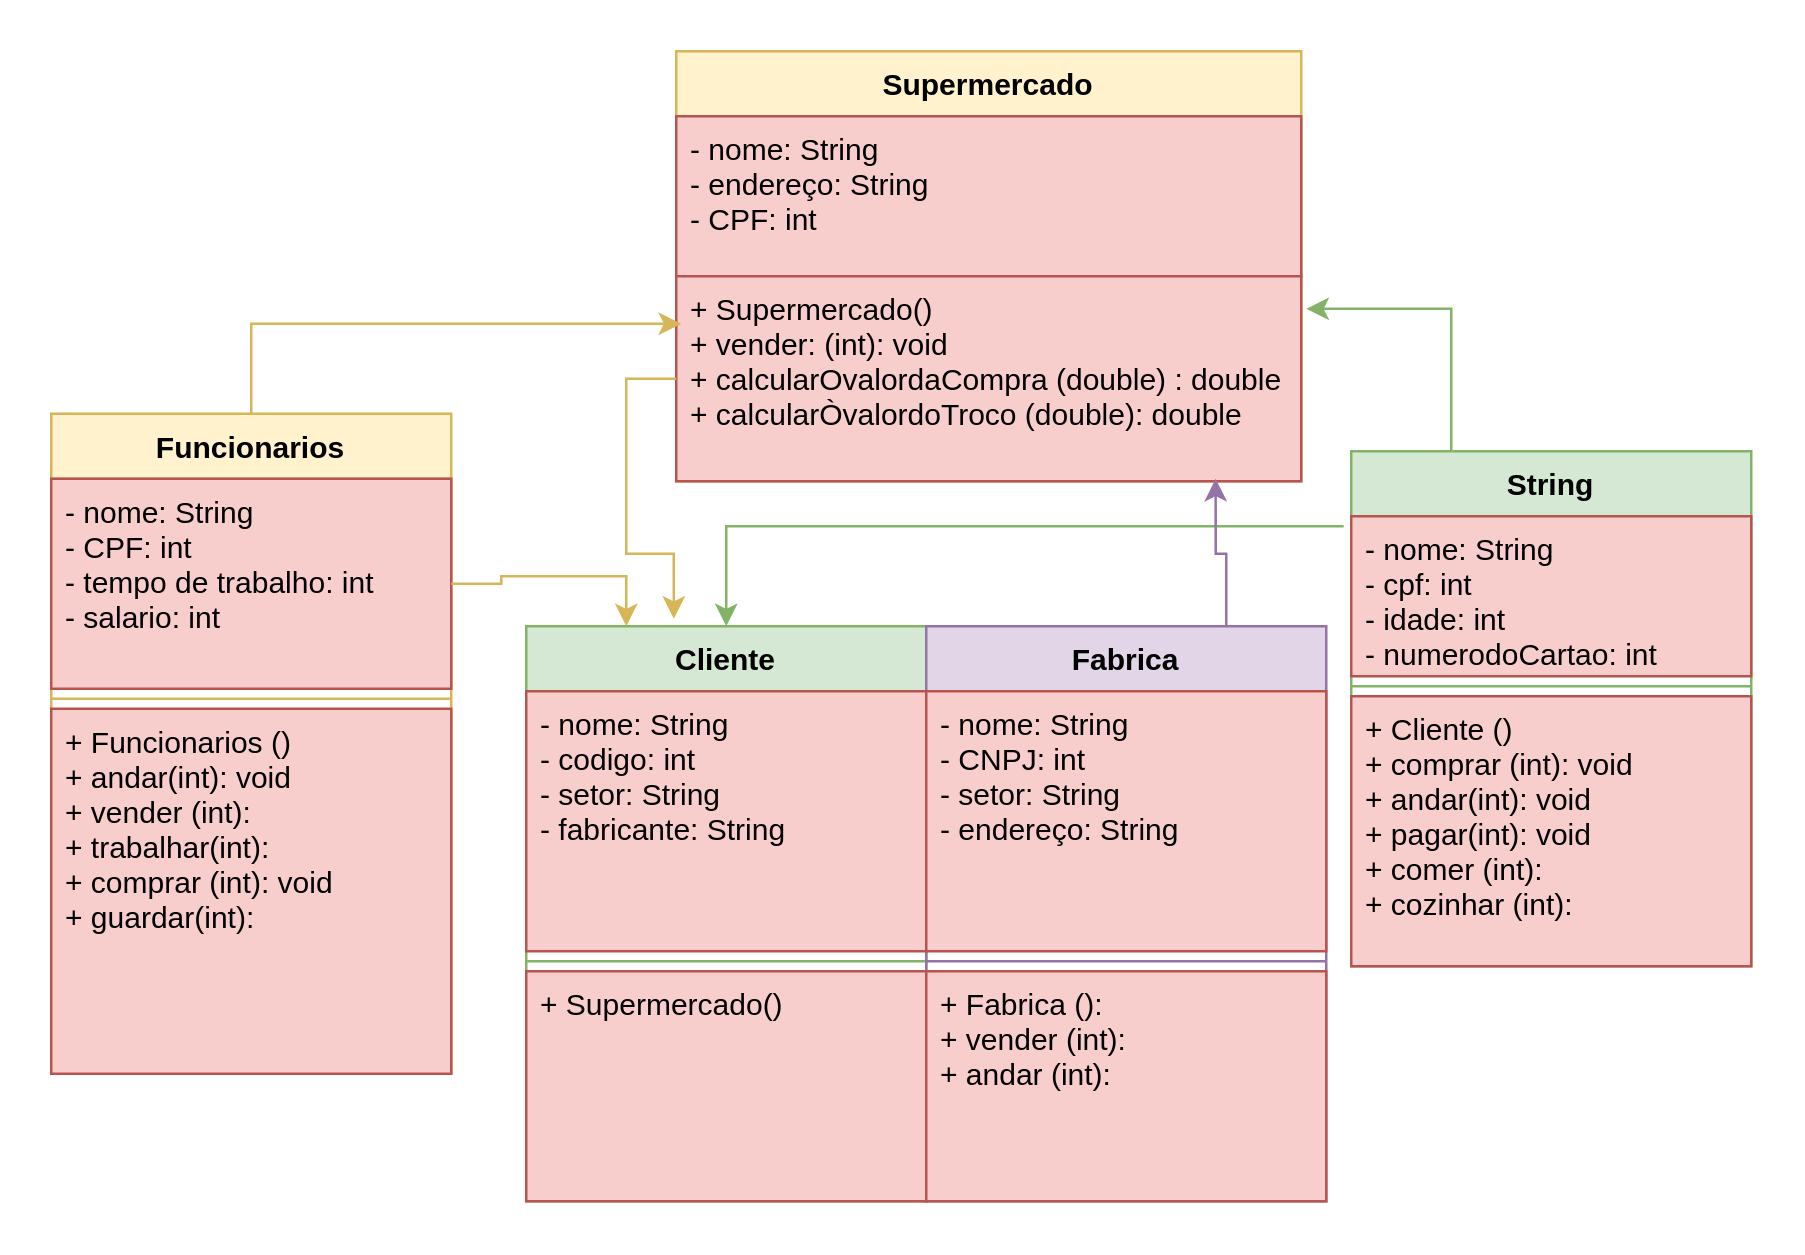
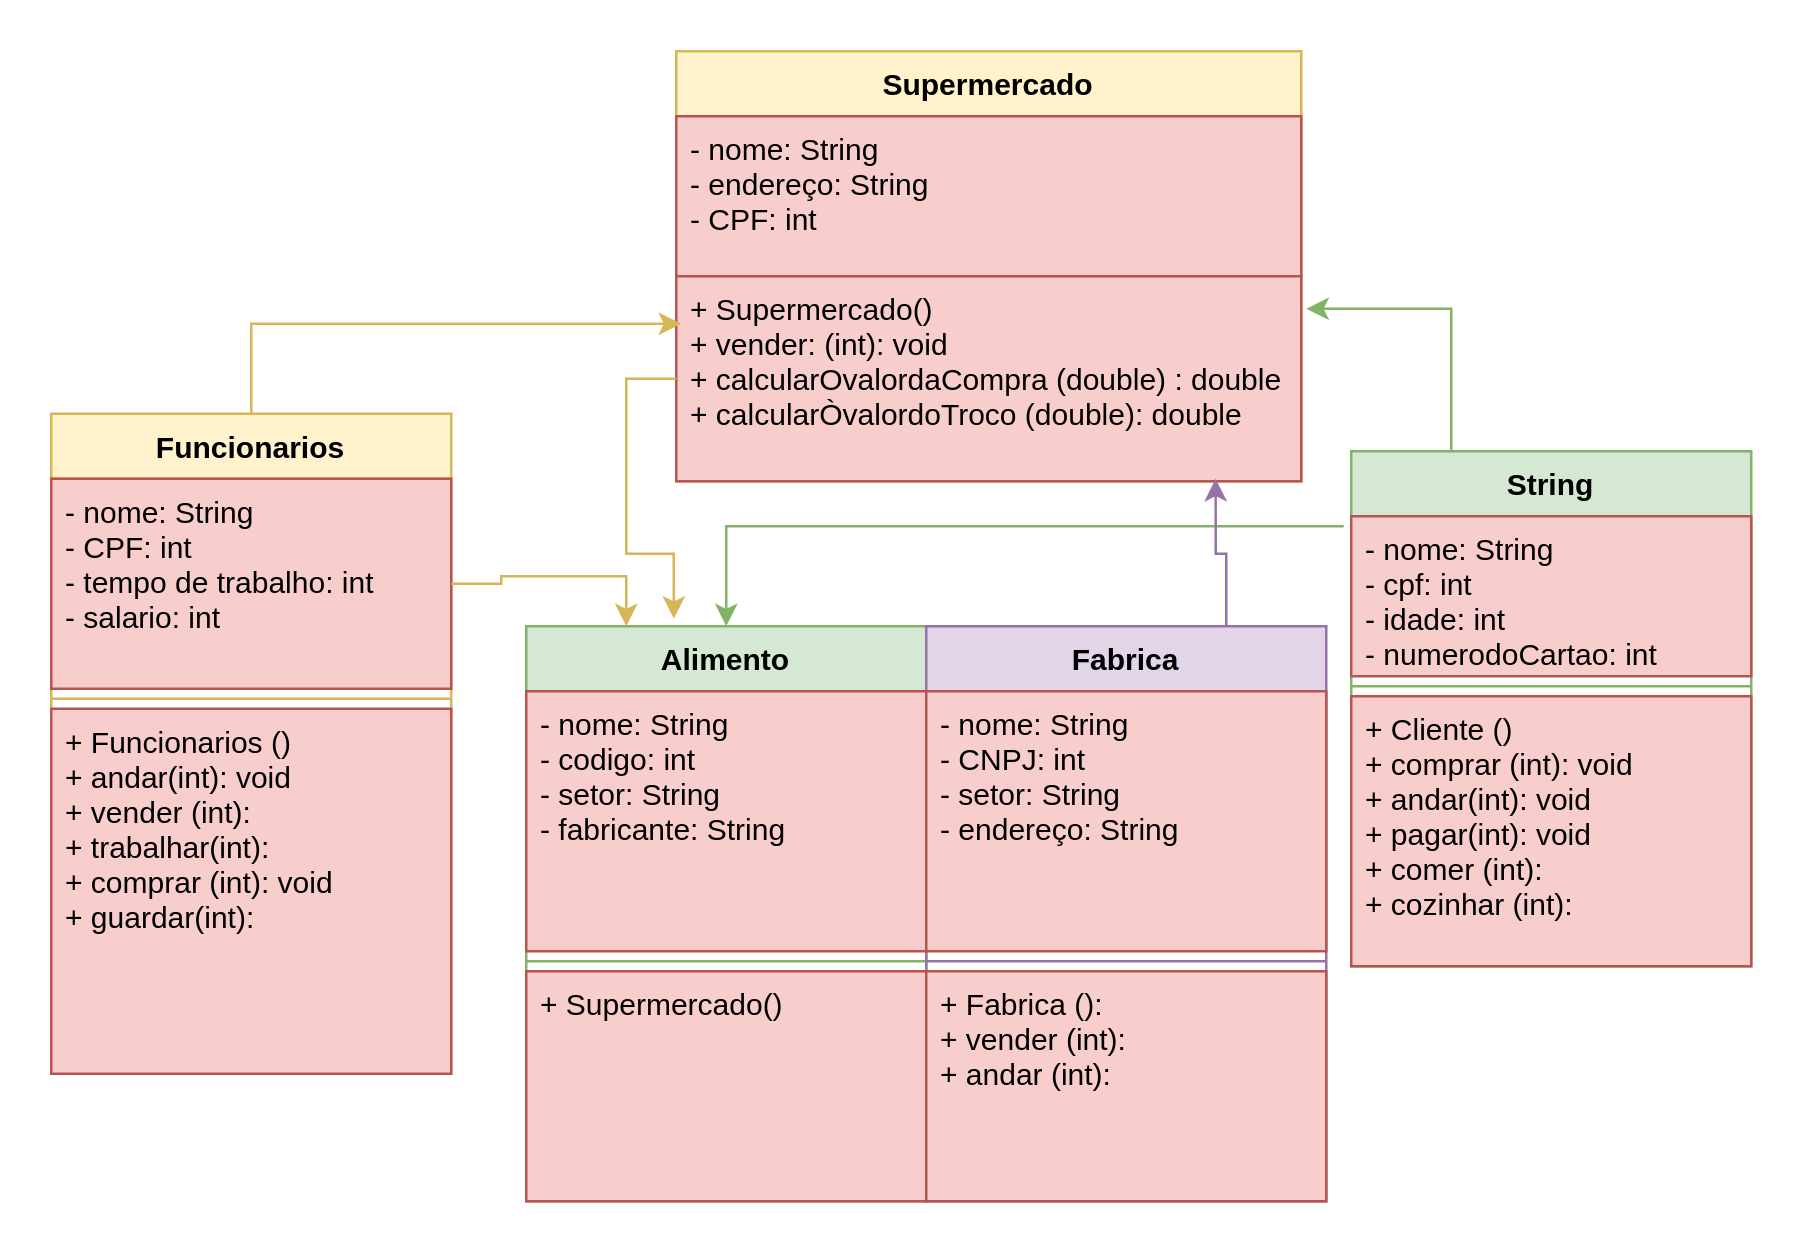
(725, 660) -> (725, 660)
